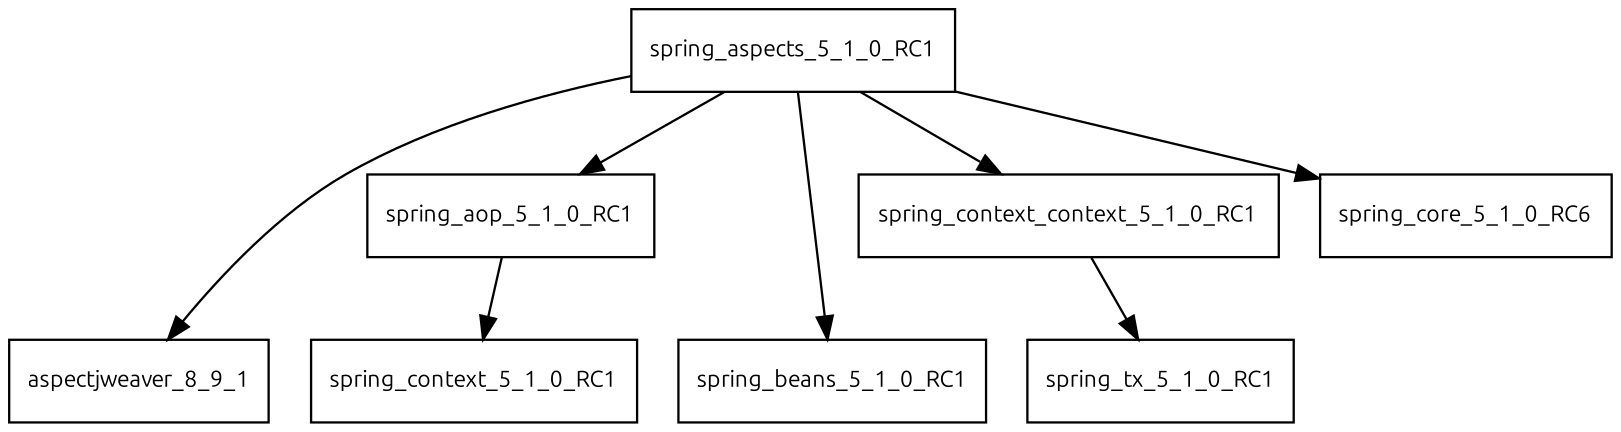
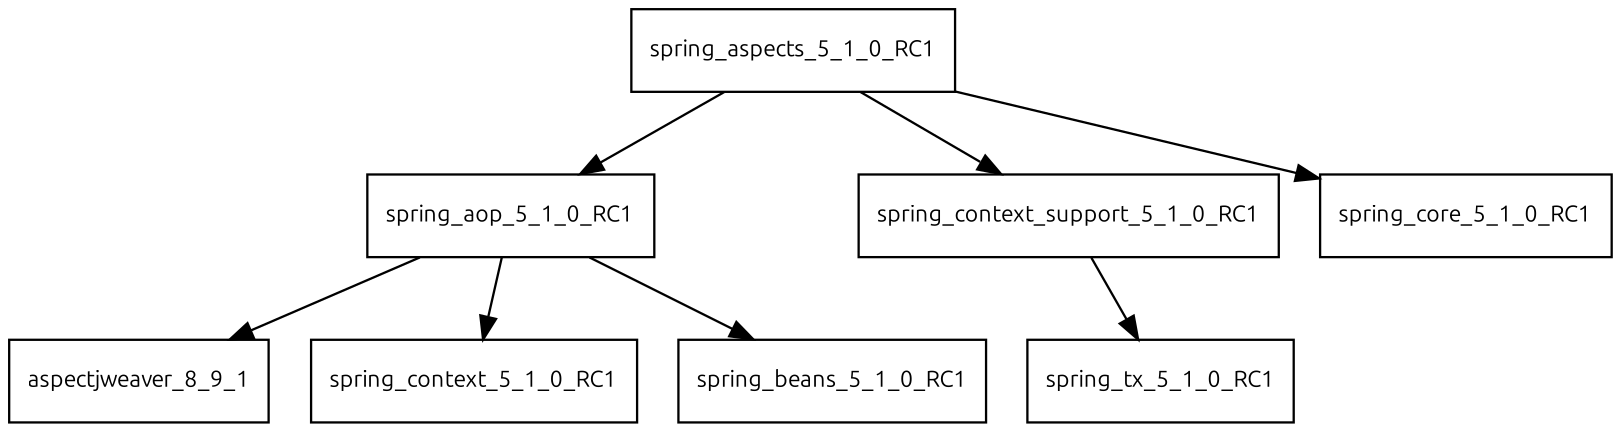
(382, 155) -> (336, 294)
(811, 204) -> (661, 293)
(1069, 216) -> (1069, 216)
(1466, 216) -> (1466, 216)
